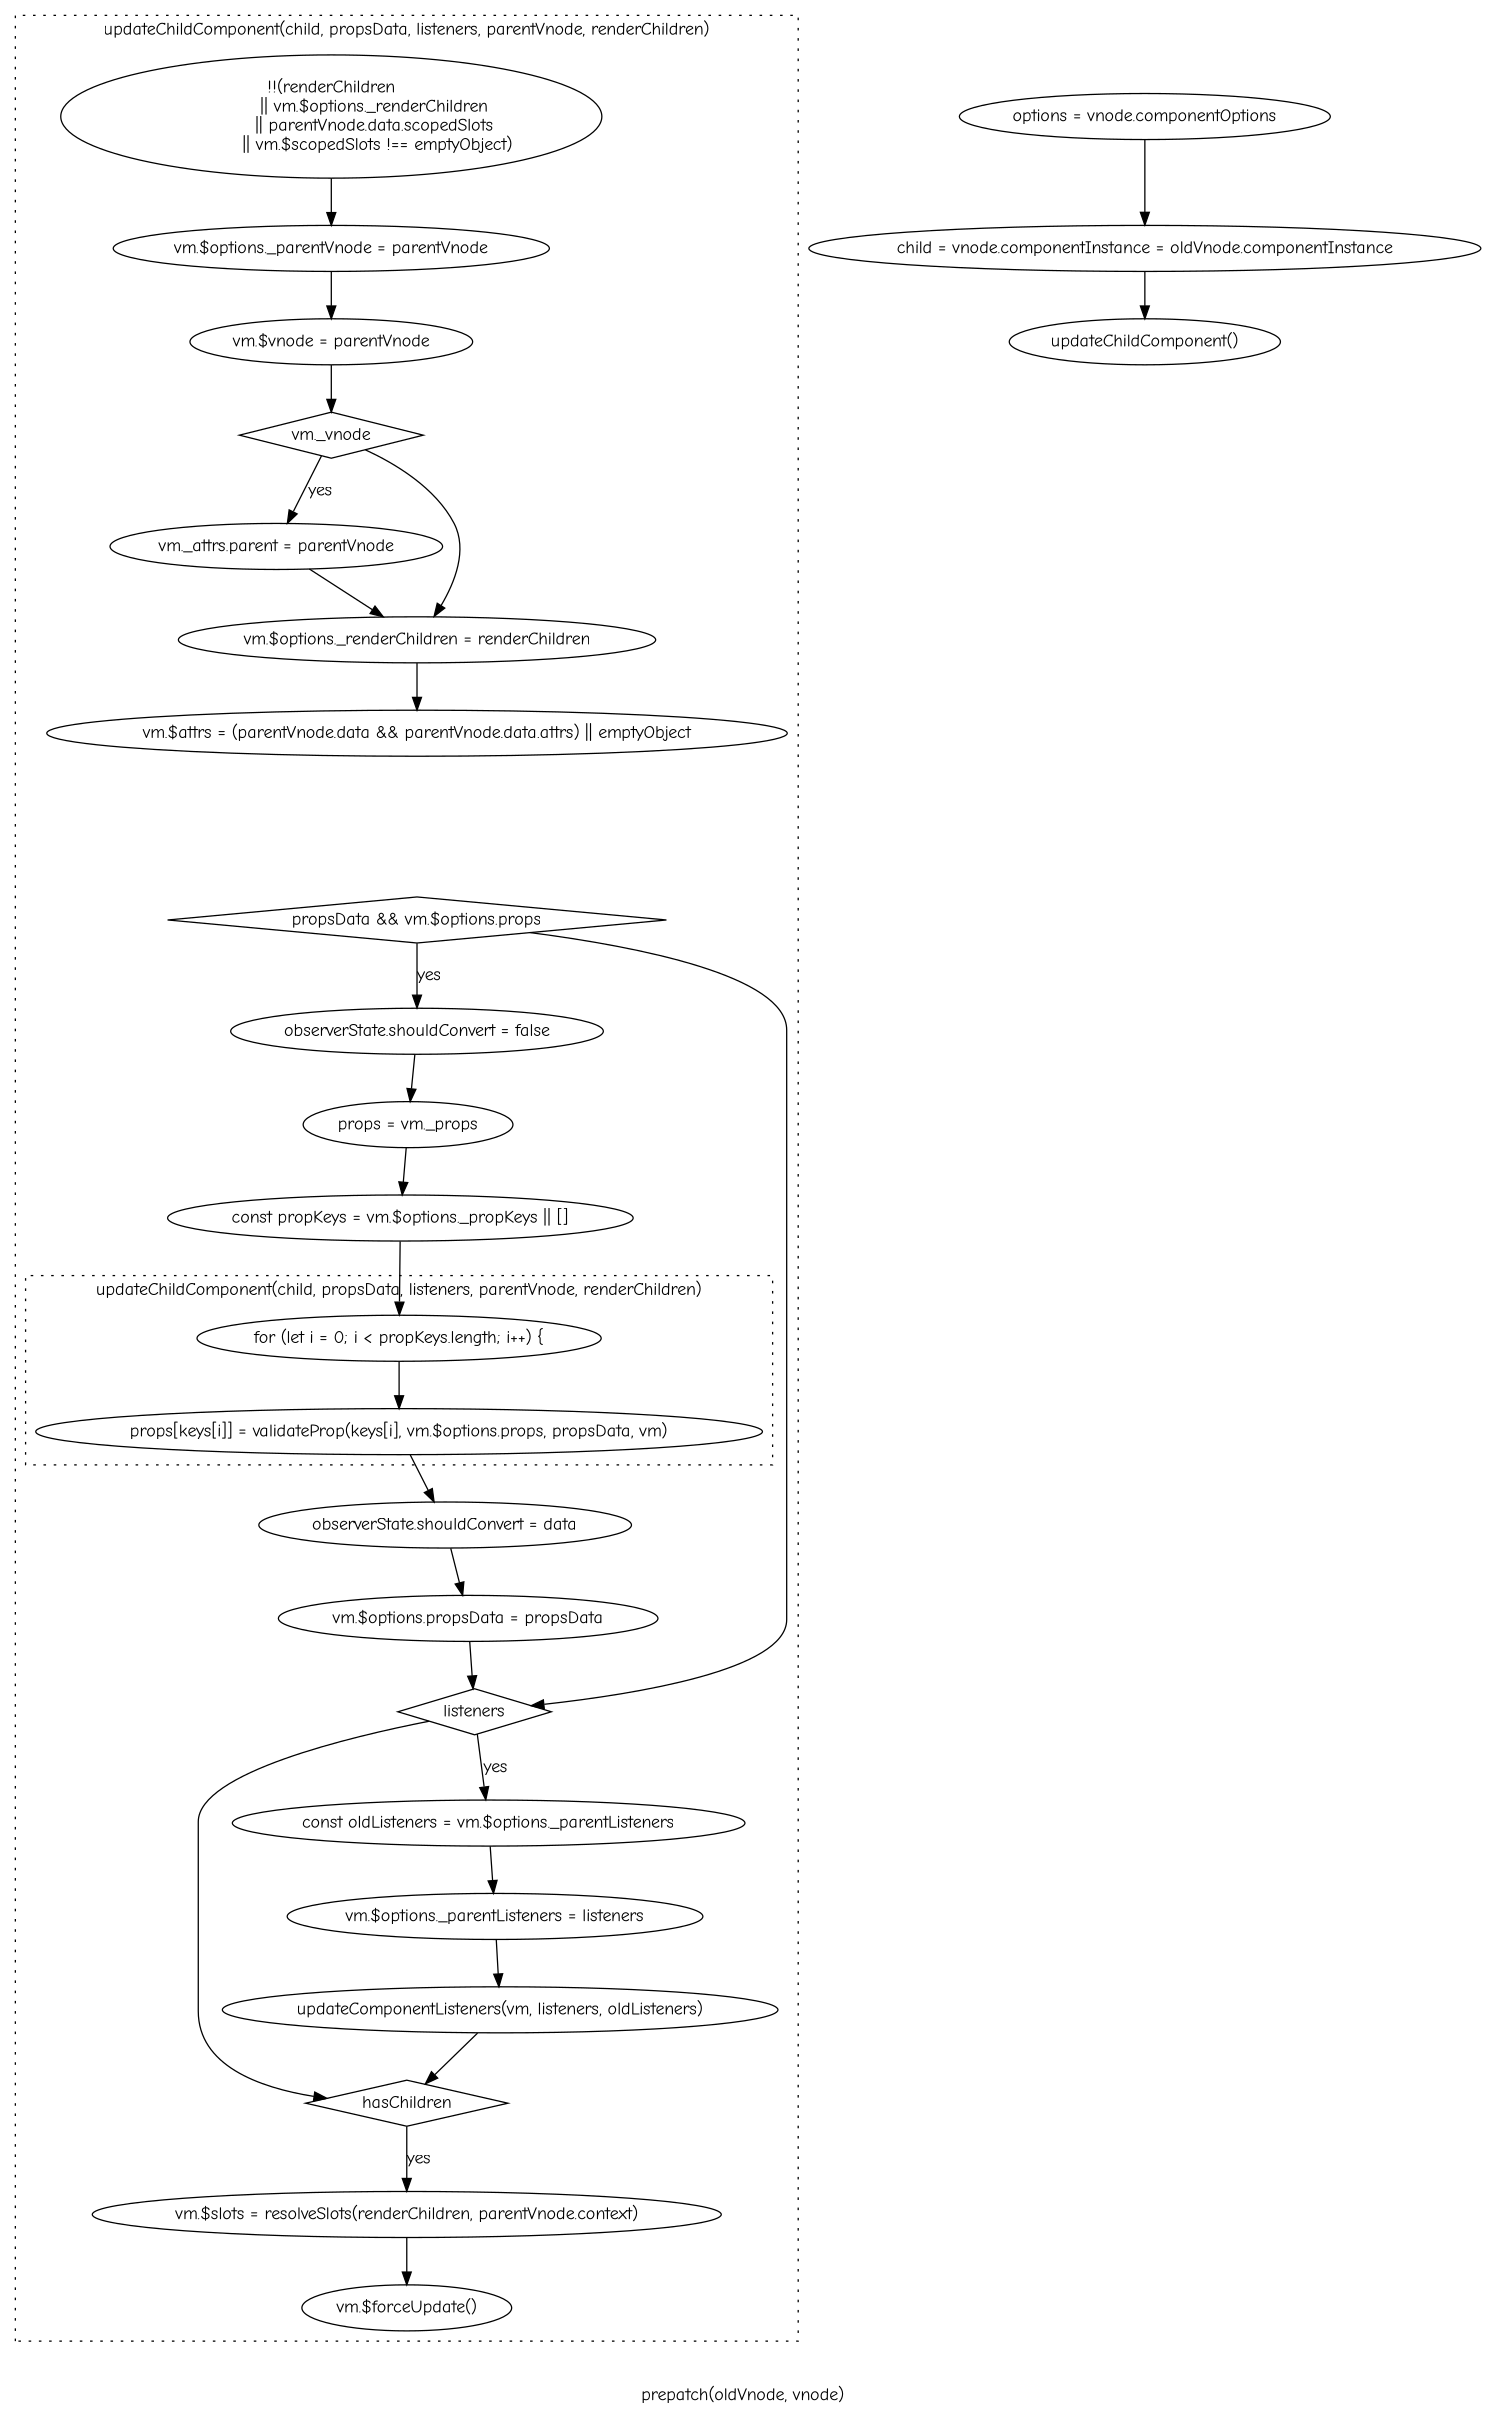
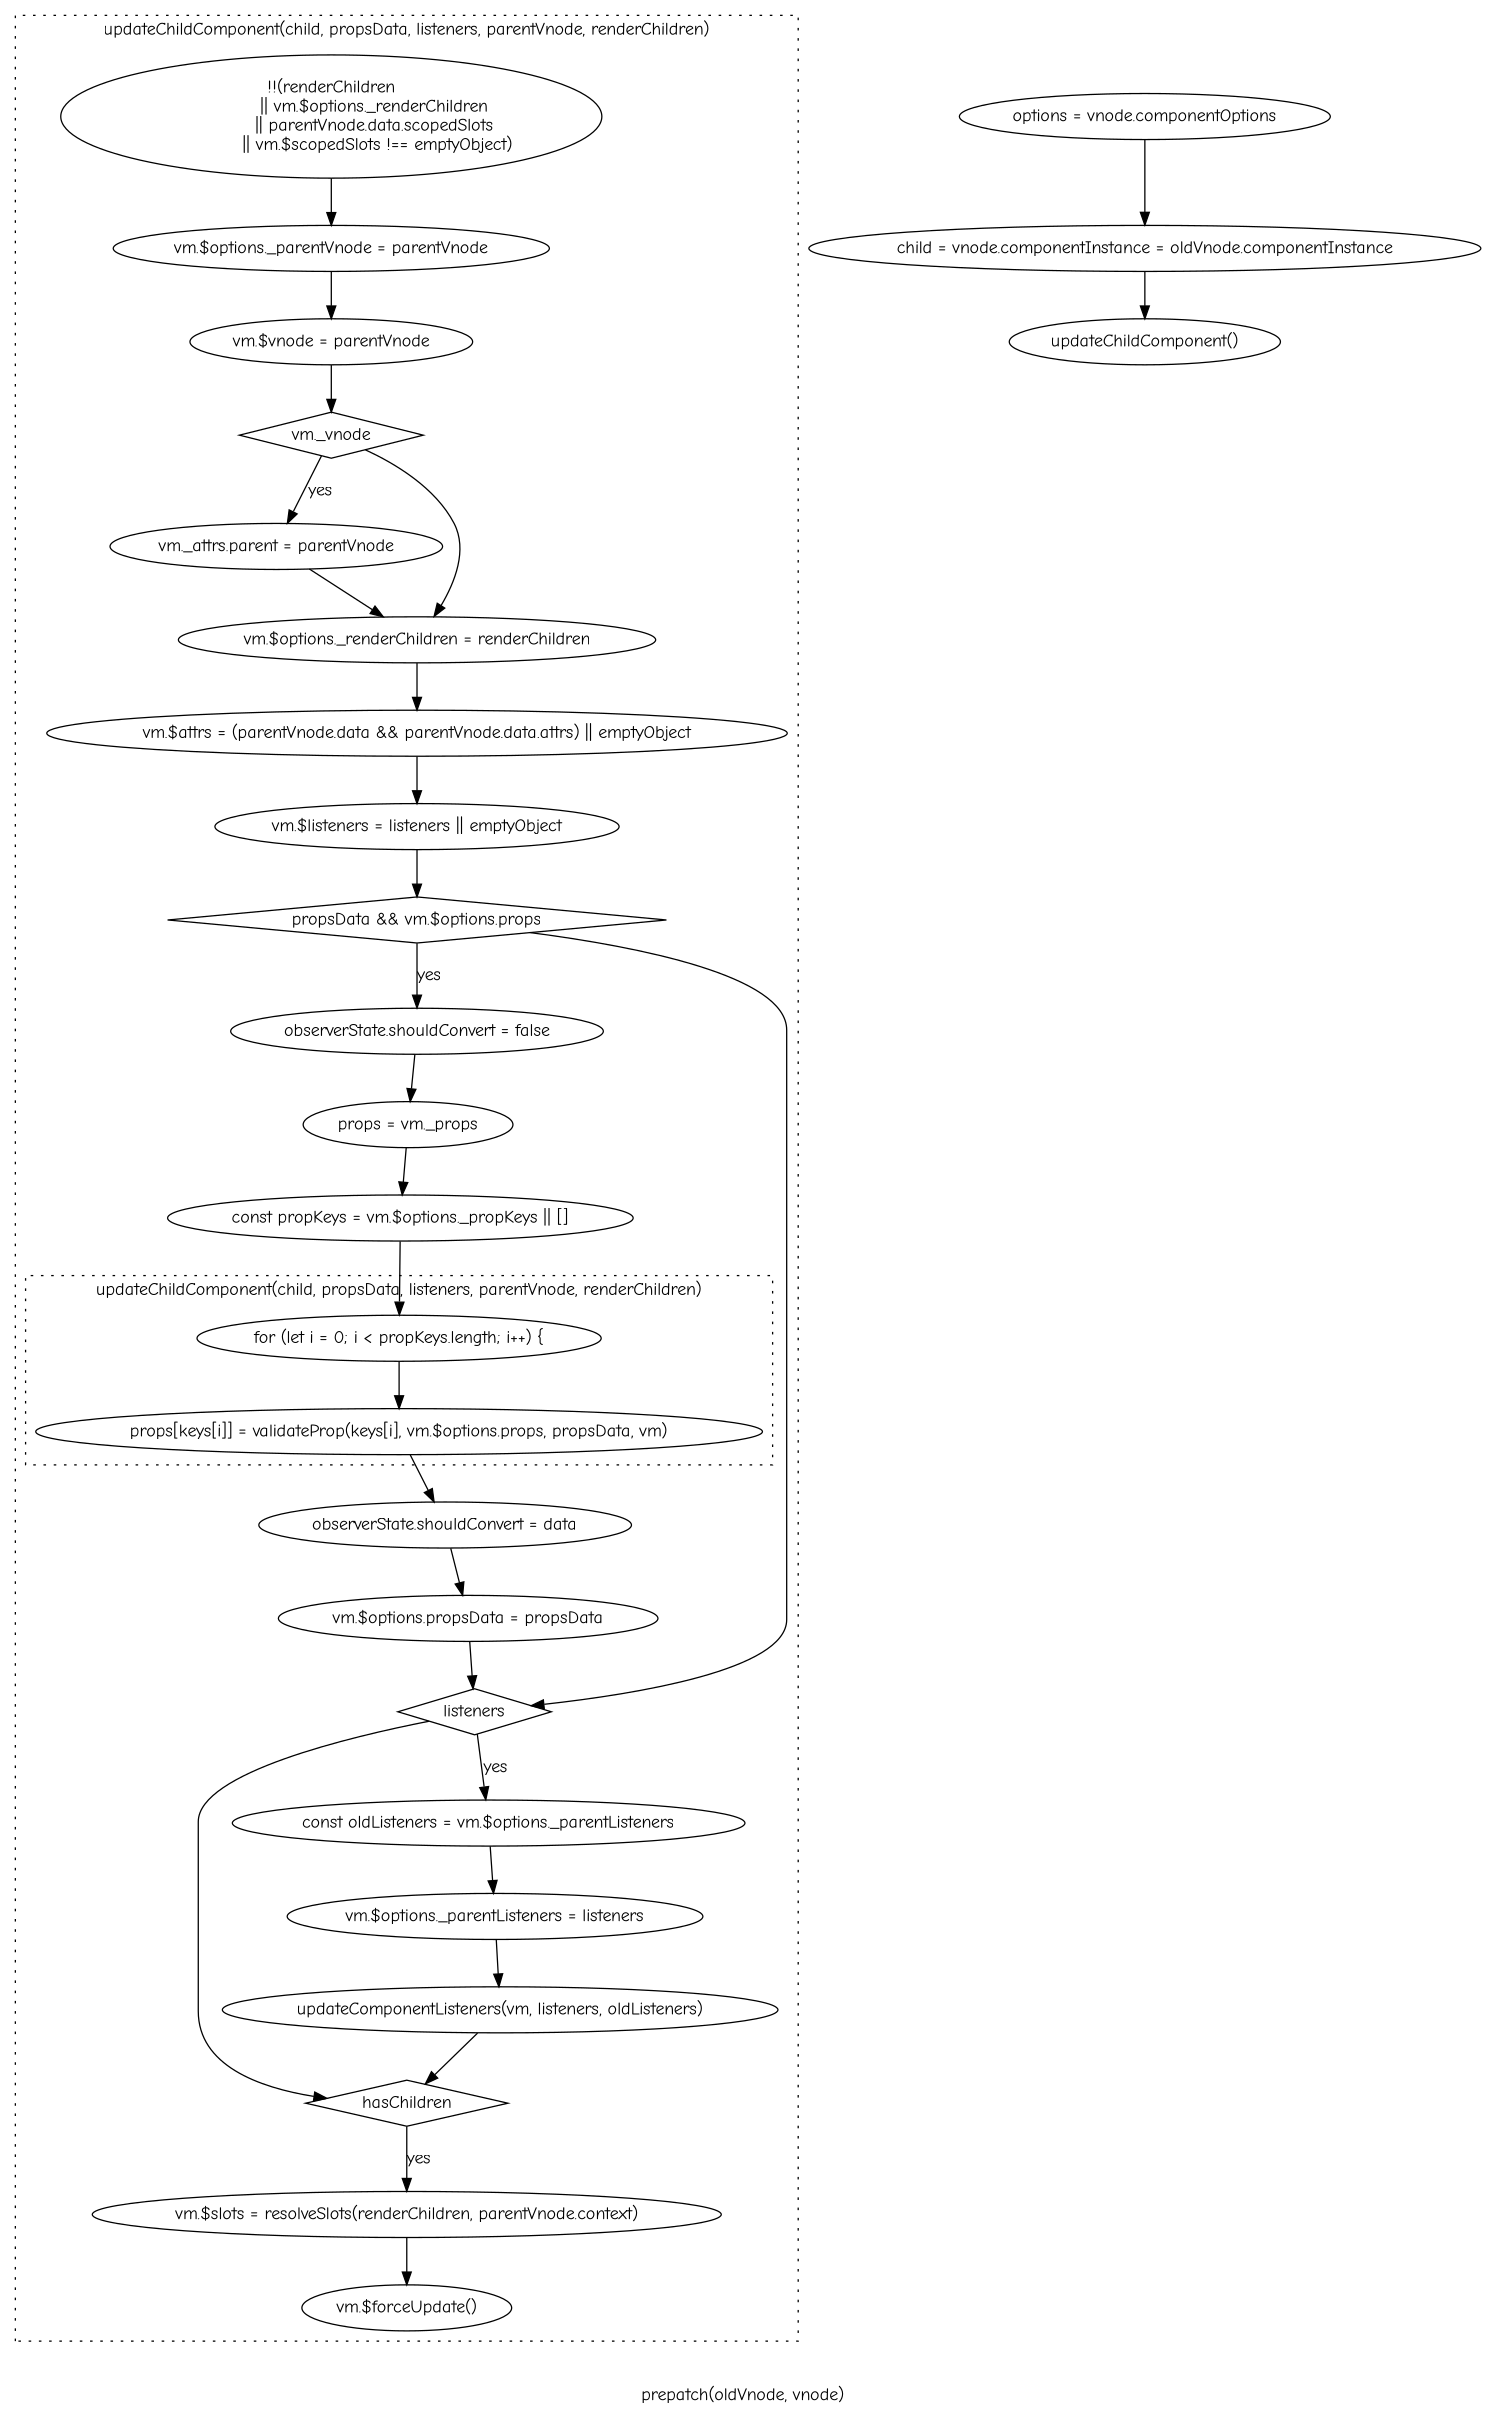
none -> (417, 827)
